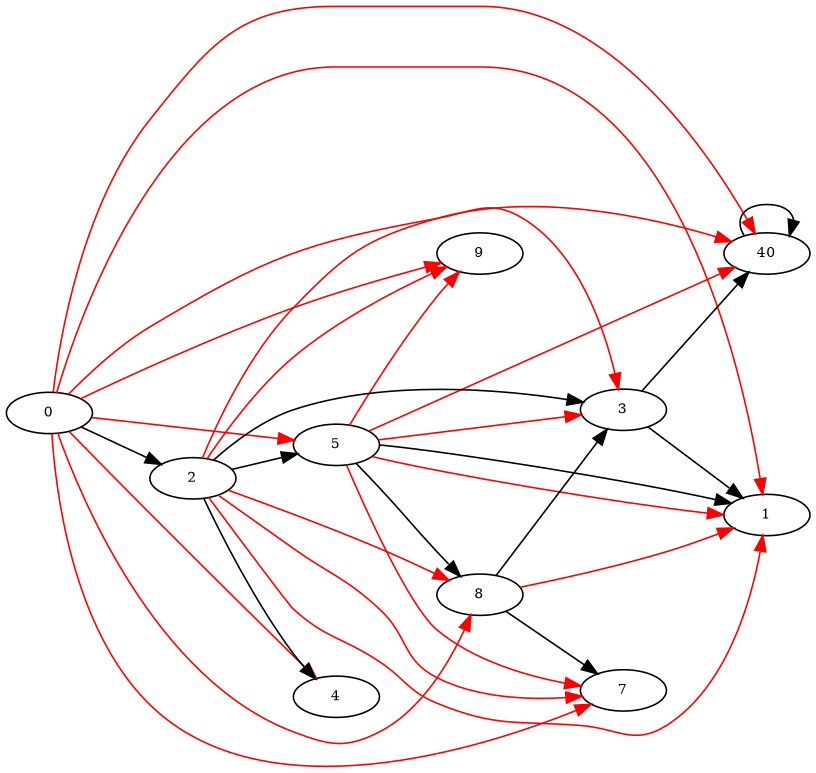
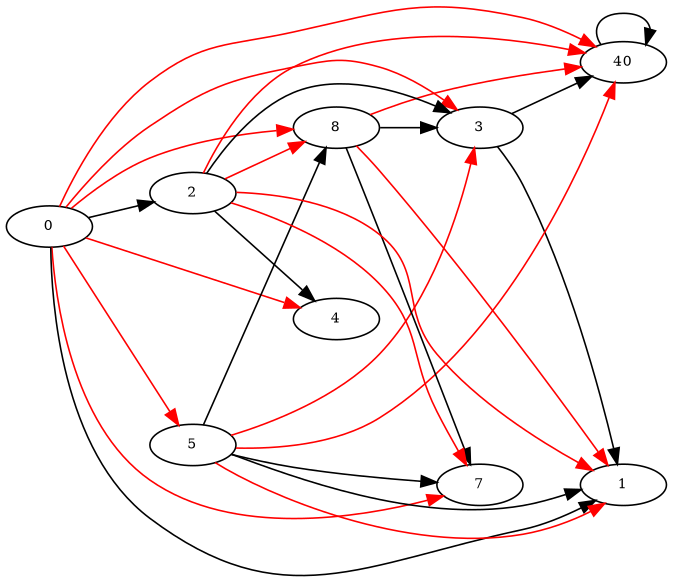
(448, 67) -> (217, 557)
none -> (466, 86)
(480, 254) -> none
(257, 463) -> none
(421, 611) -> (326, 472)
